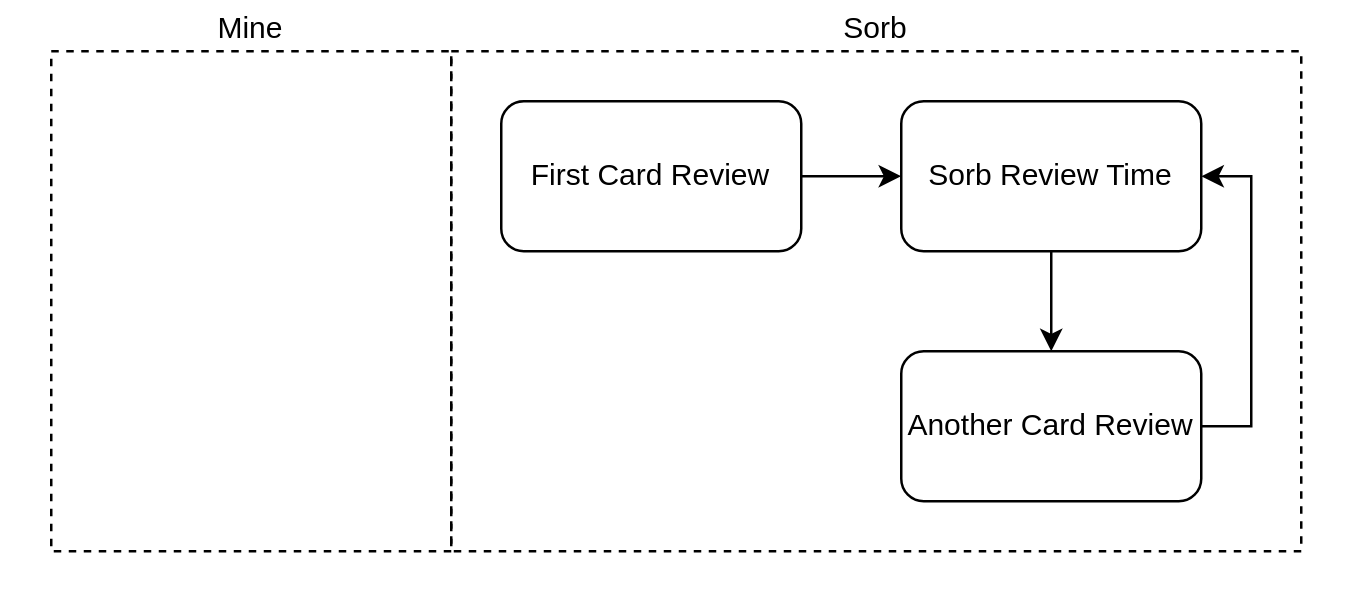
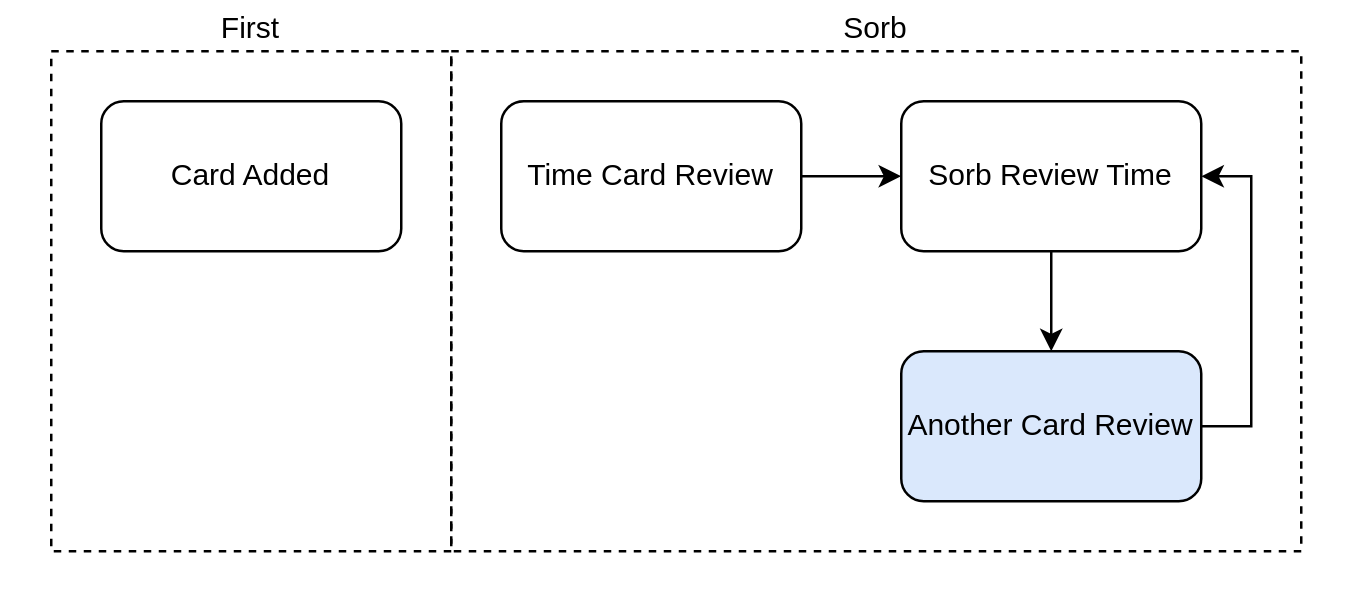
(251, 26) -> (251, 26)
none -> (251, 176)
(651, 176) -> (651, 176)
(1051, 426) -> (1051, 426)
